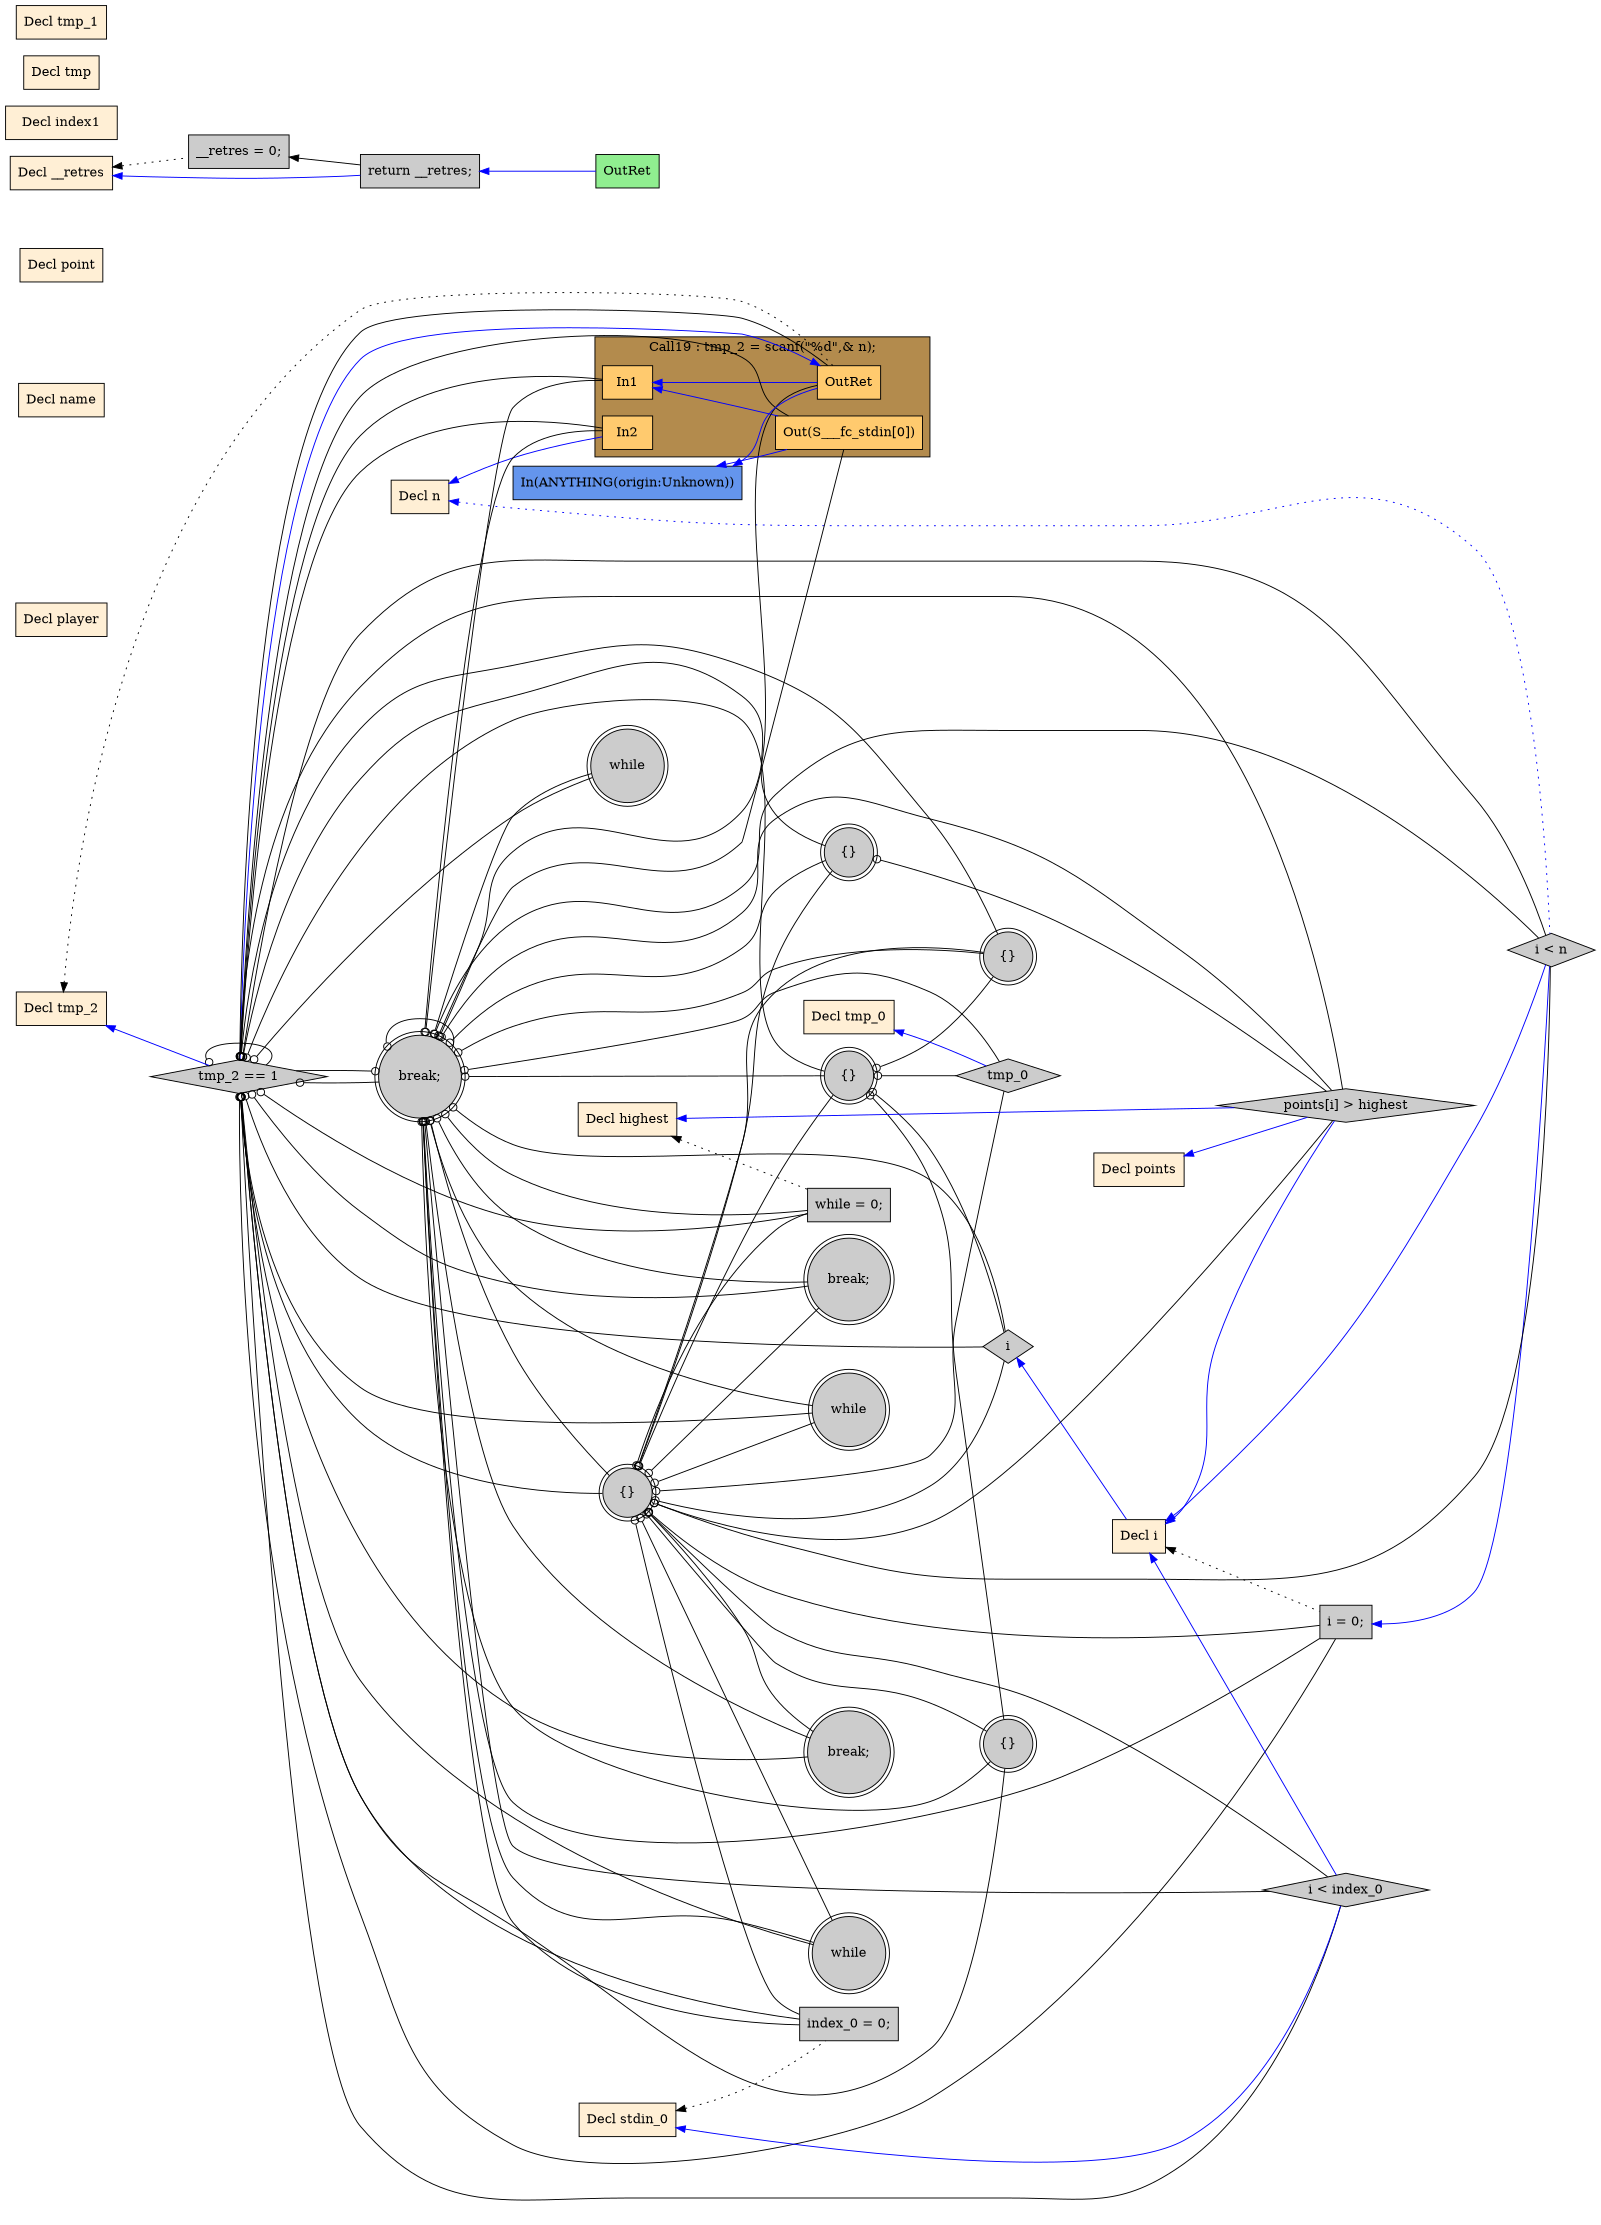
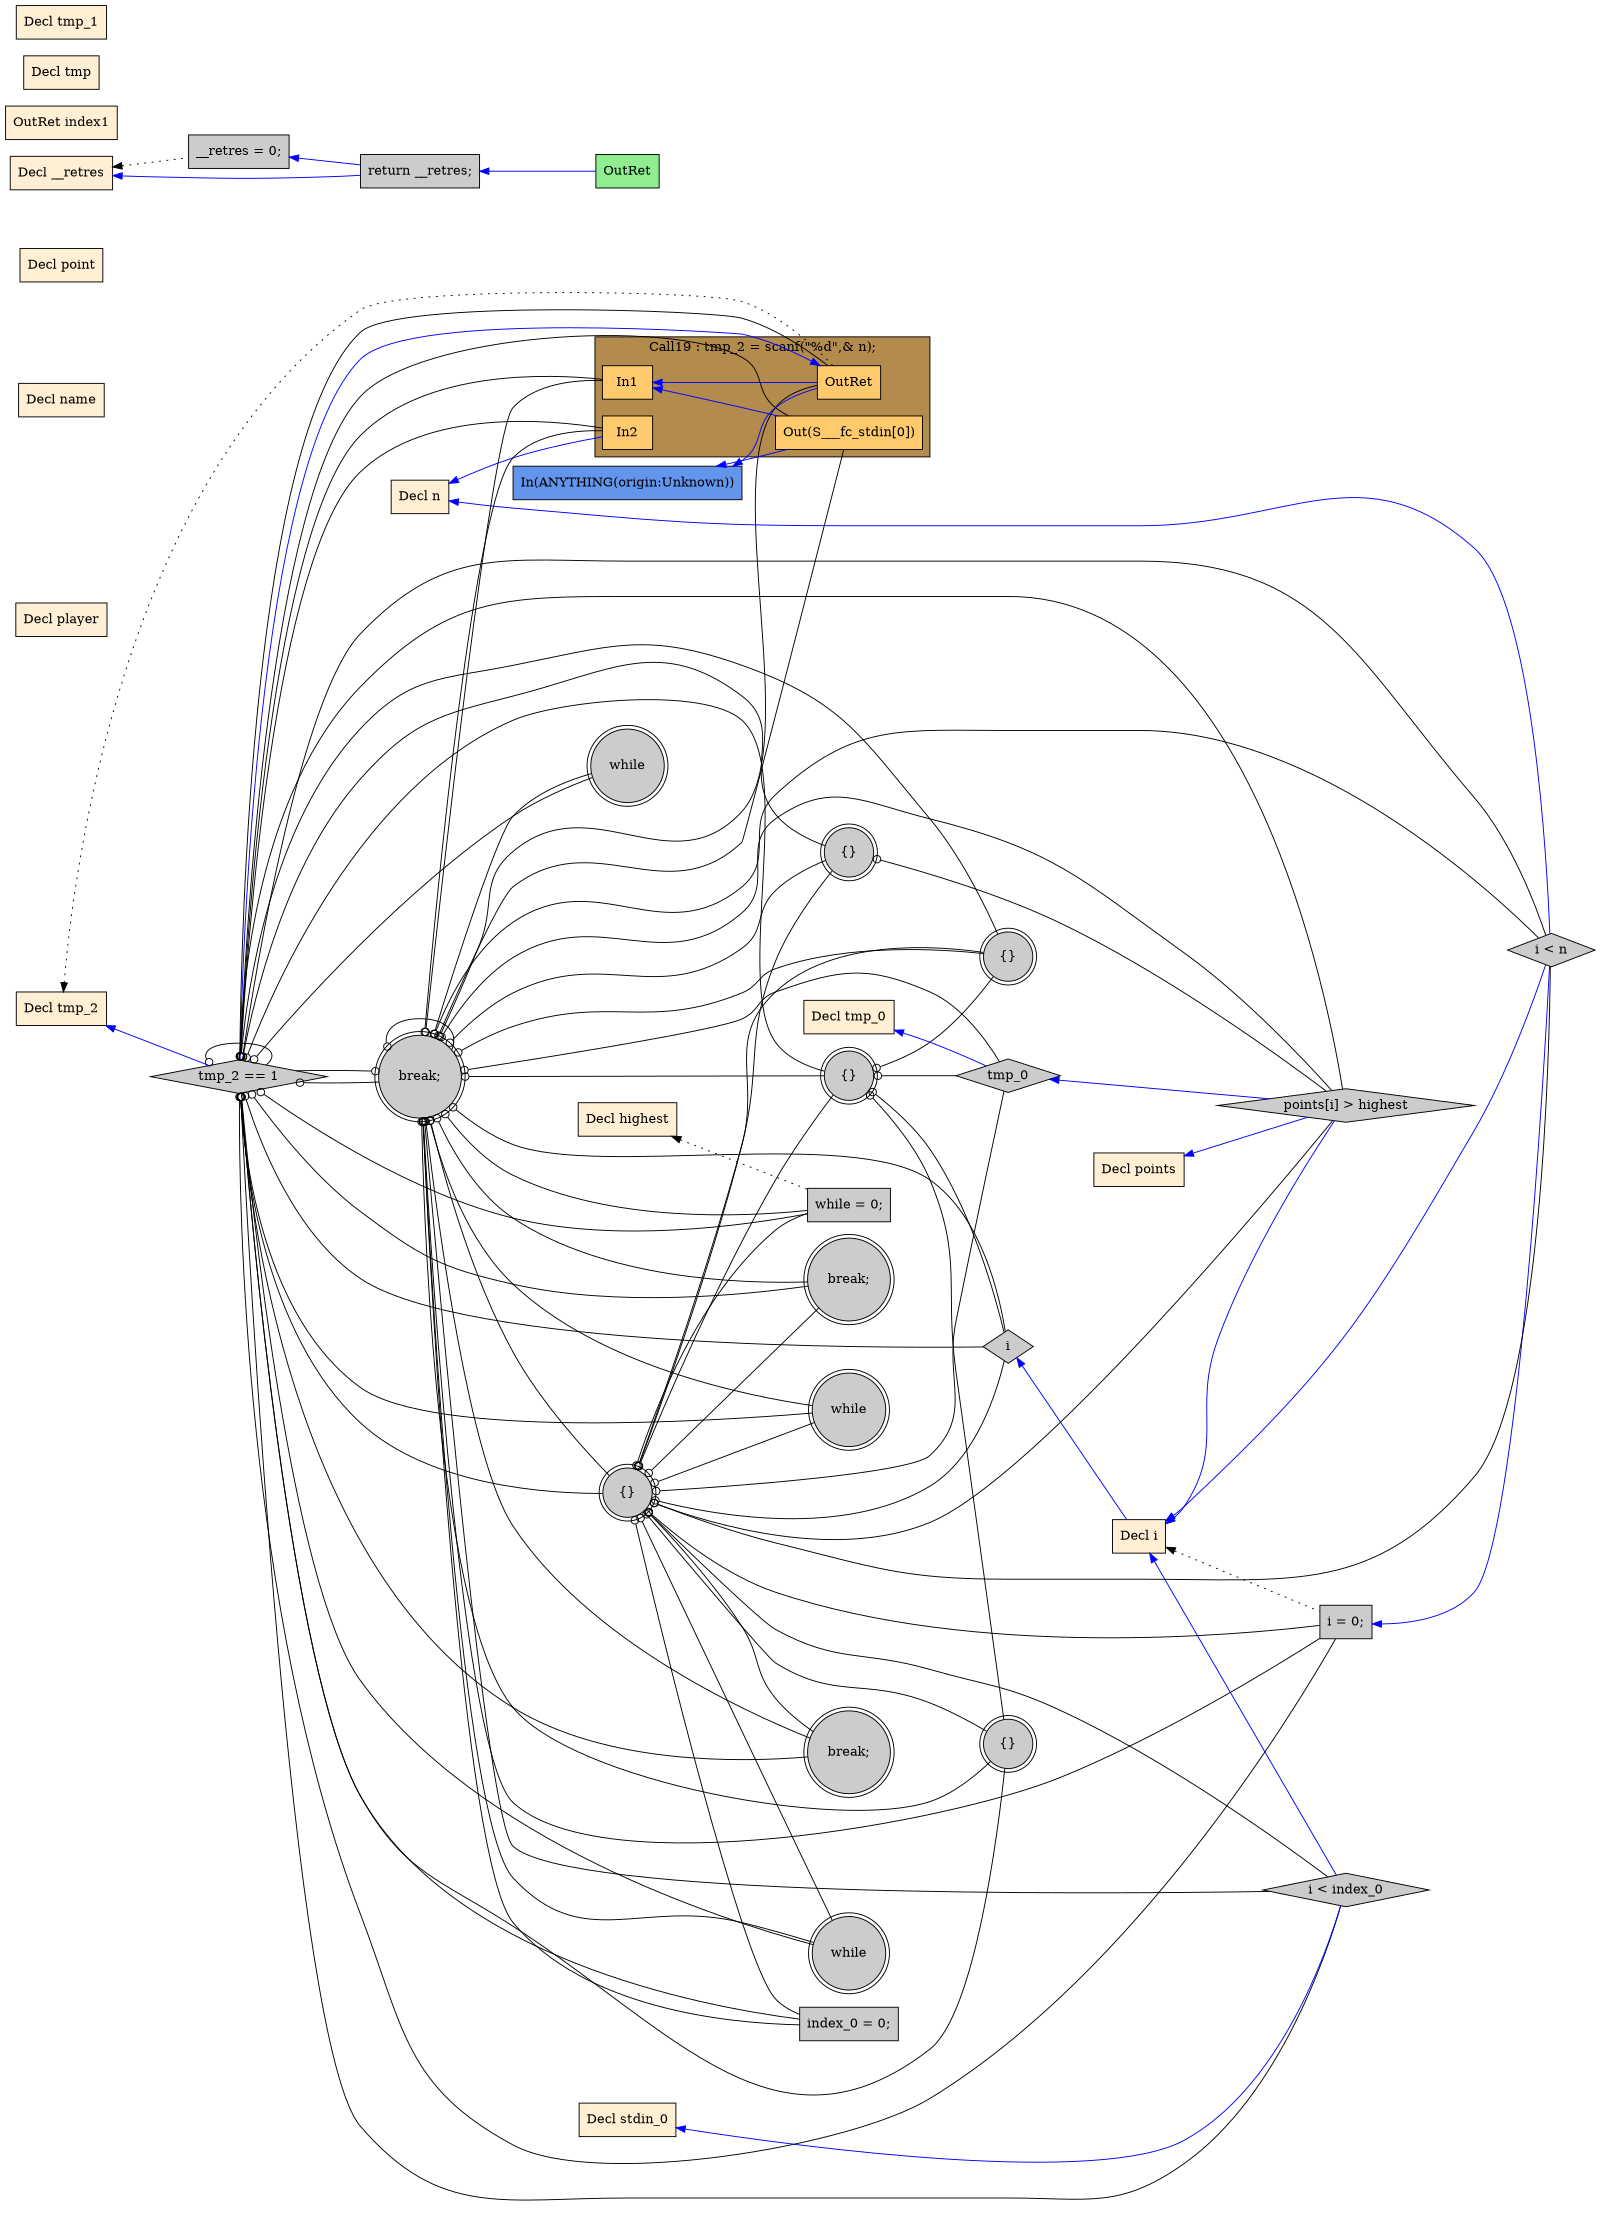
(61, 123) -> (61, 123)
(329, 162) -> (329, 162)
(1172, 524) -> (1172, 524)
(960, 1113) -> (1164, 1090)
(766, 2078) -> none
